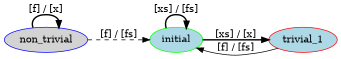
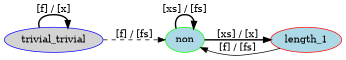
(46, 40) -> (54, 40)
(176, 40) -> (185, 40)
(303, 40) -> (306, 40)
